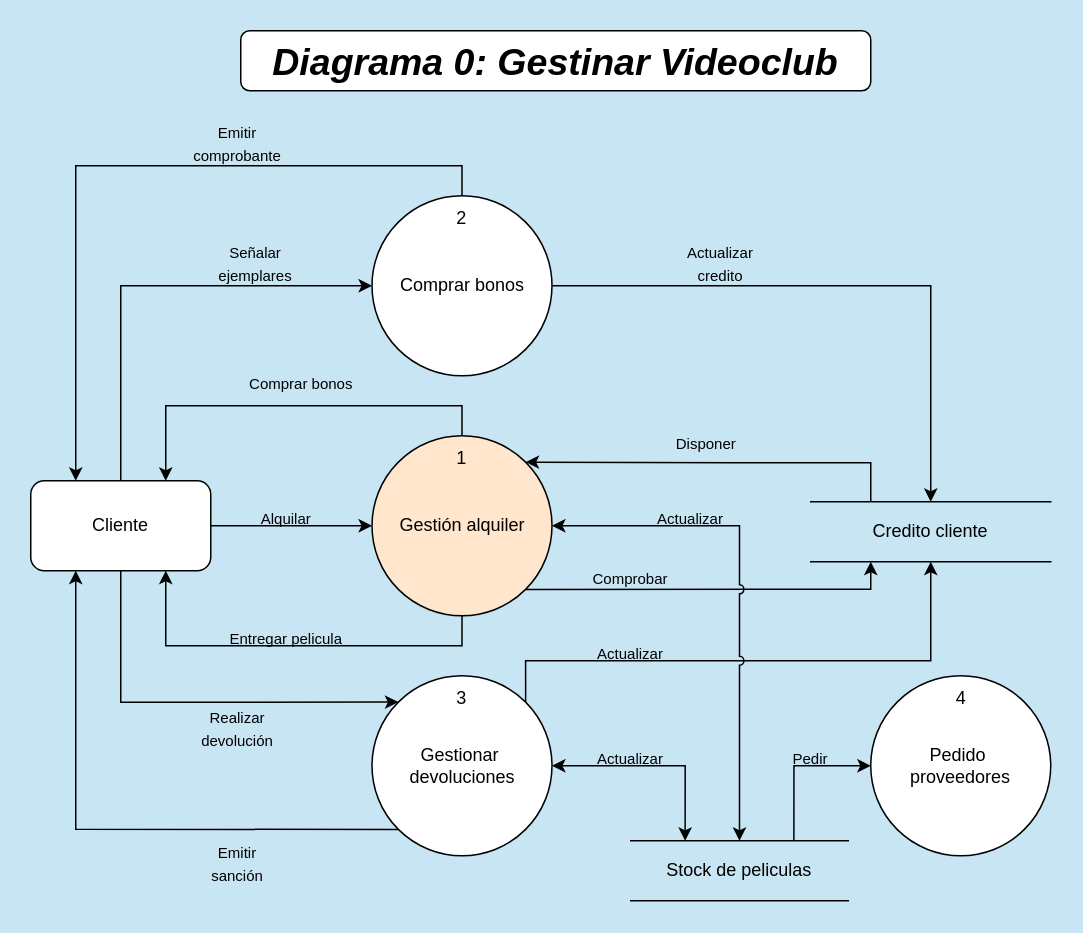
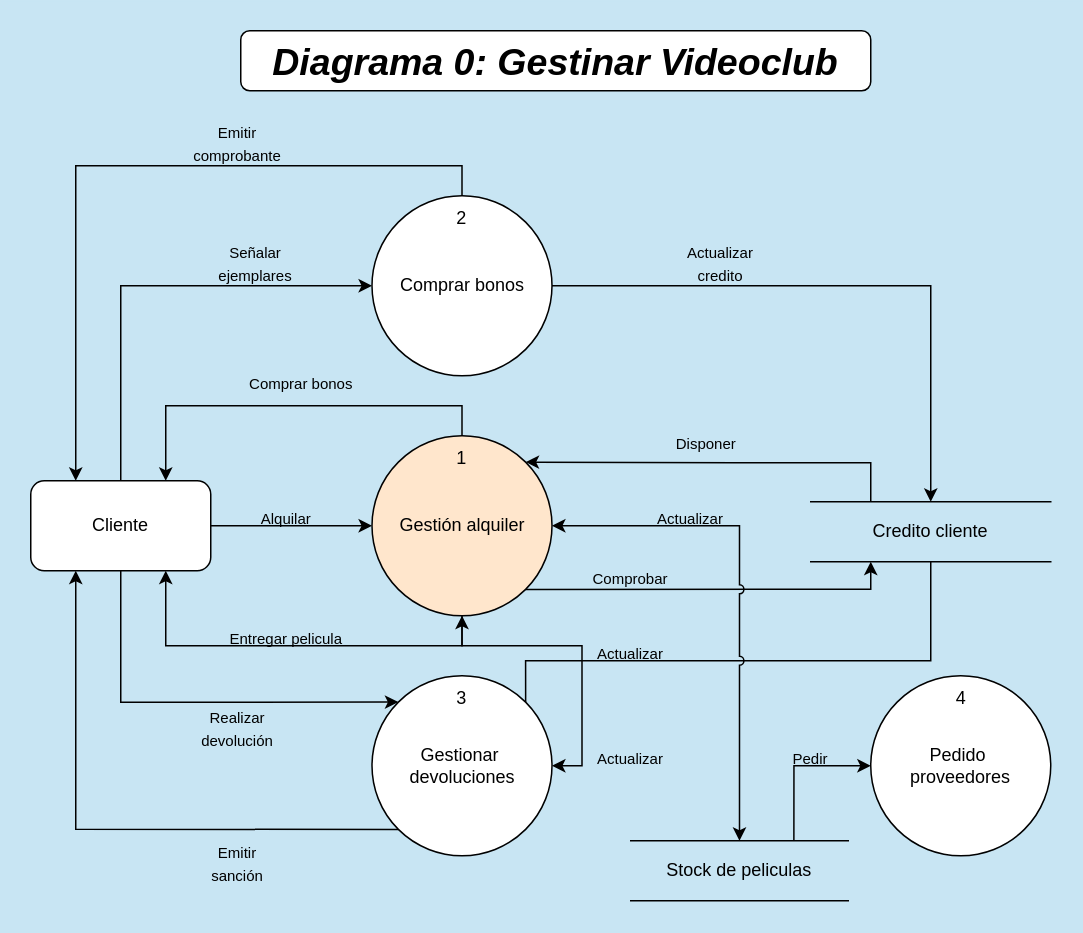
(931, 573) -> (931, 569)
(664, 766) -> (582, 648)
